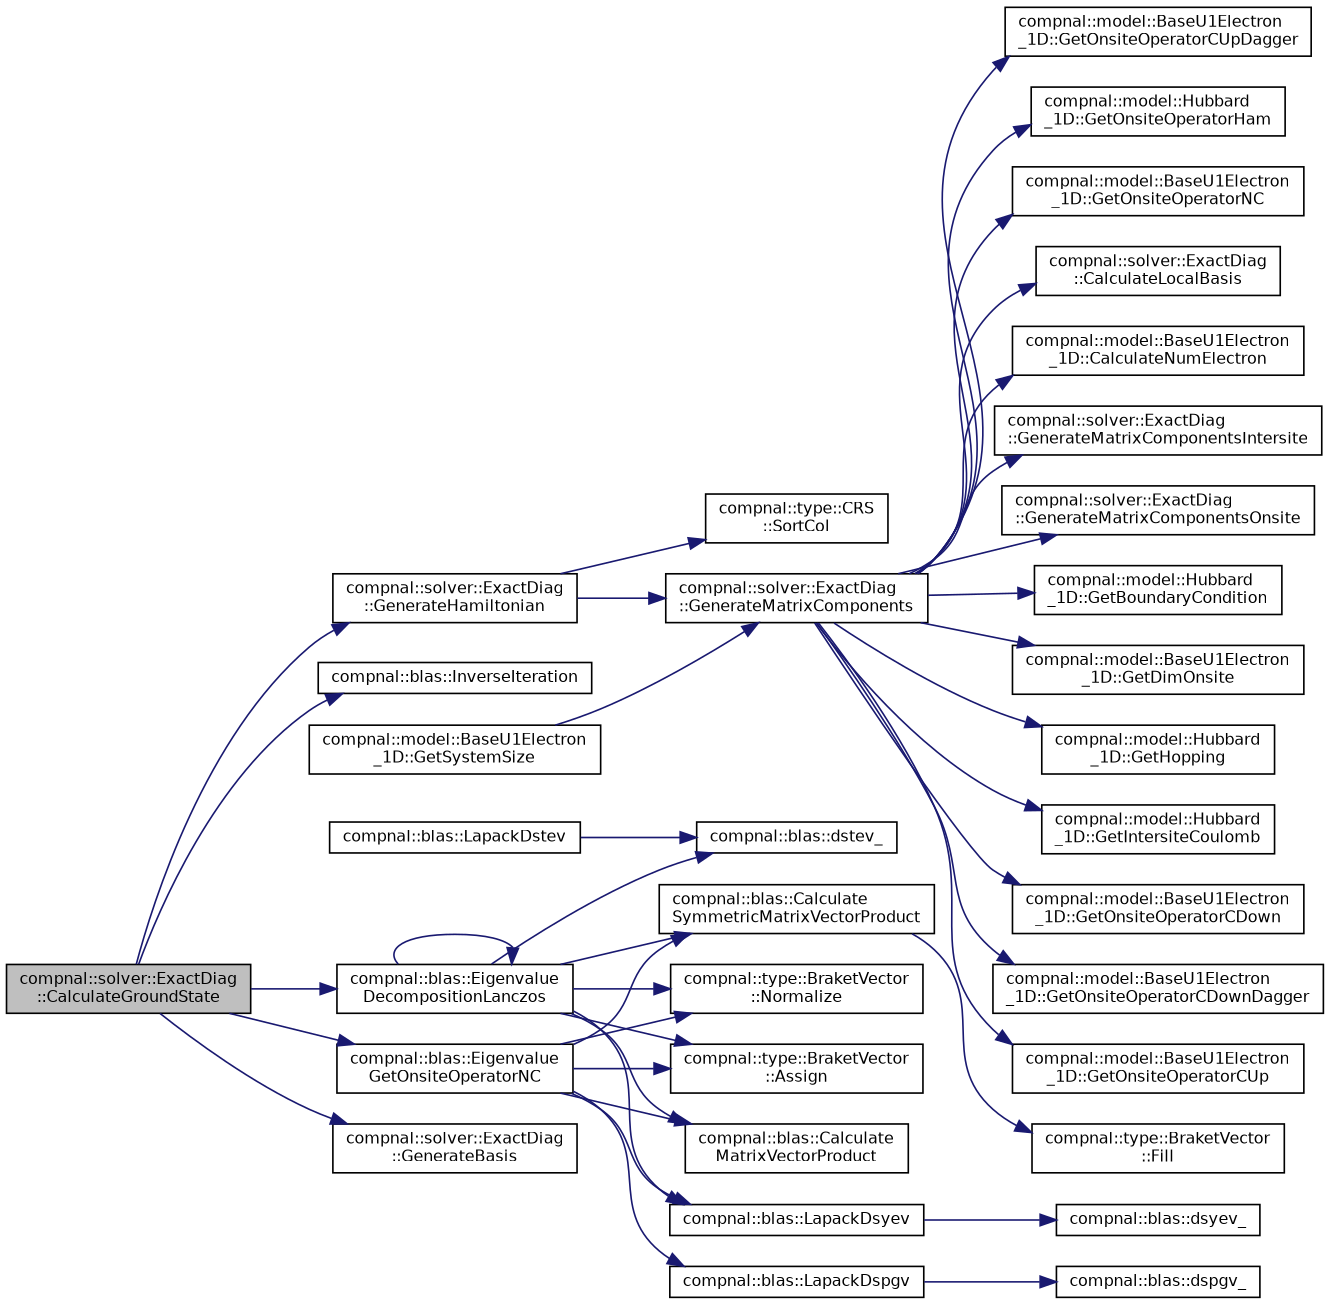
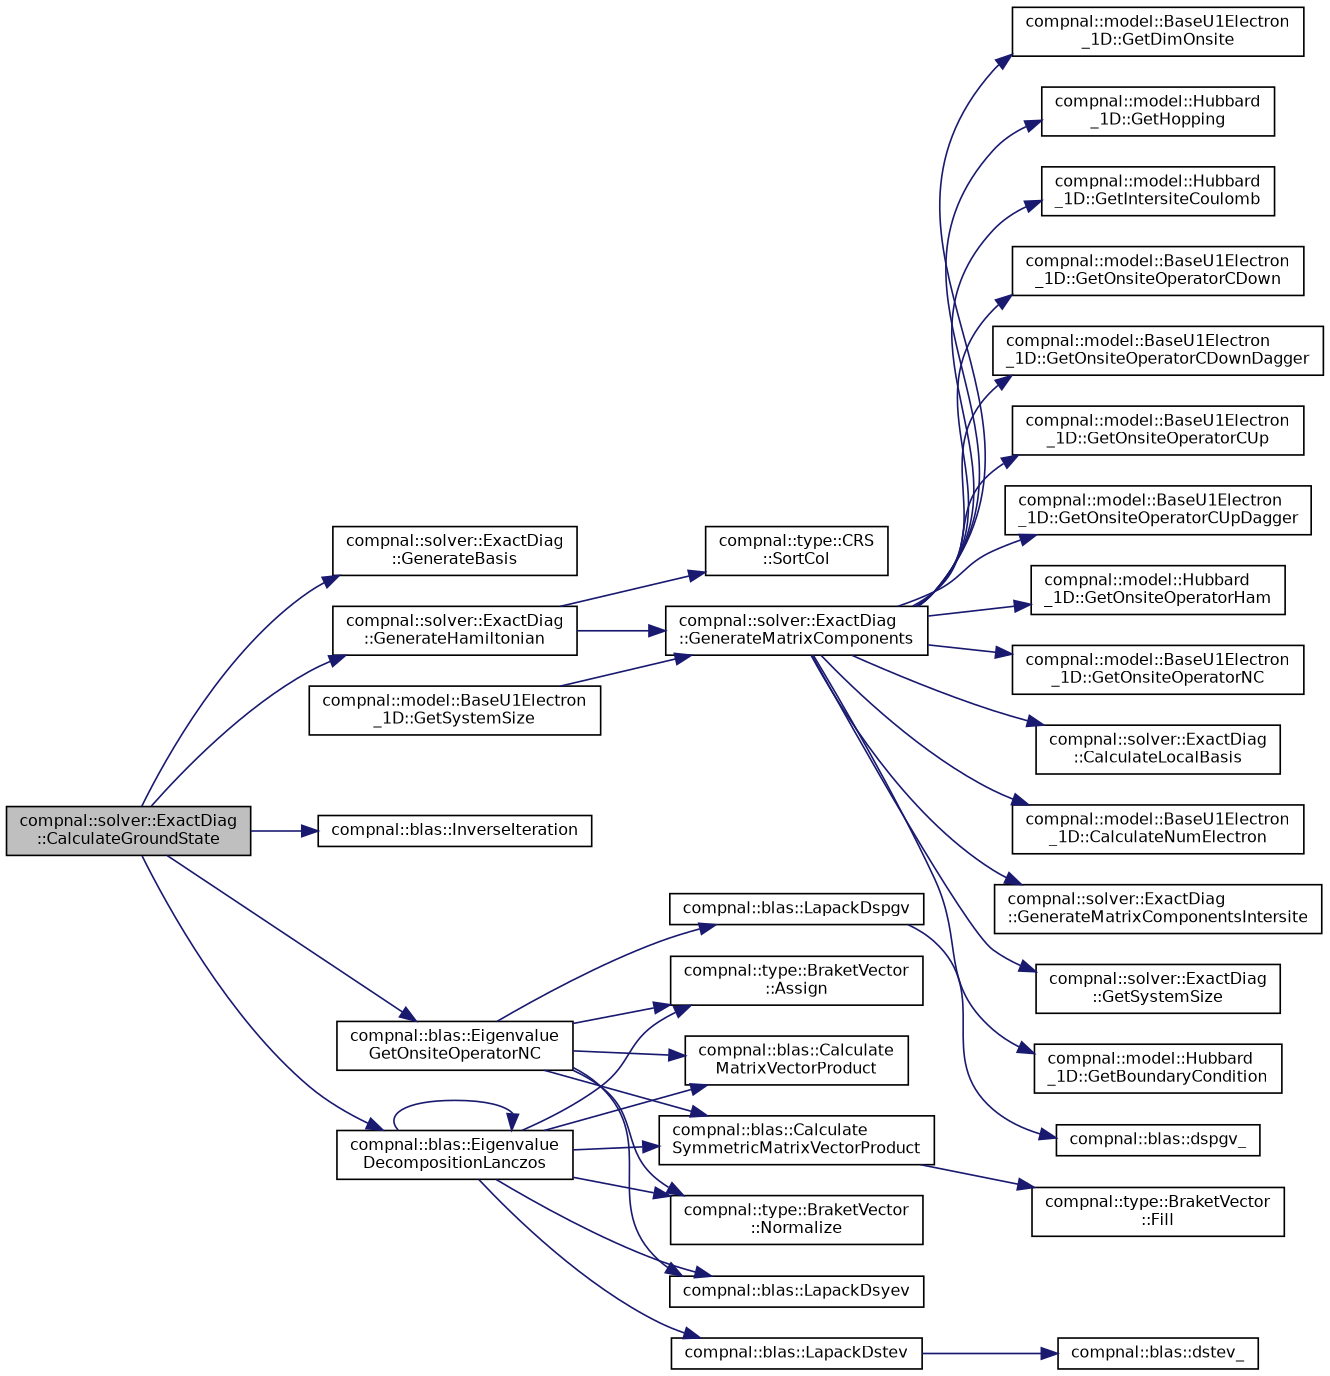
(1158, 510) -> (1158, 989)
(590, 903) -> (574, 1267)
(1158, 1220) -> none
